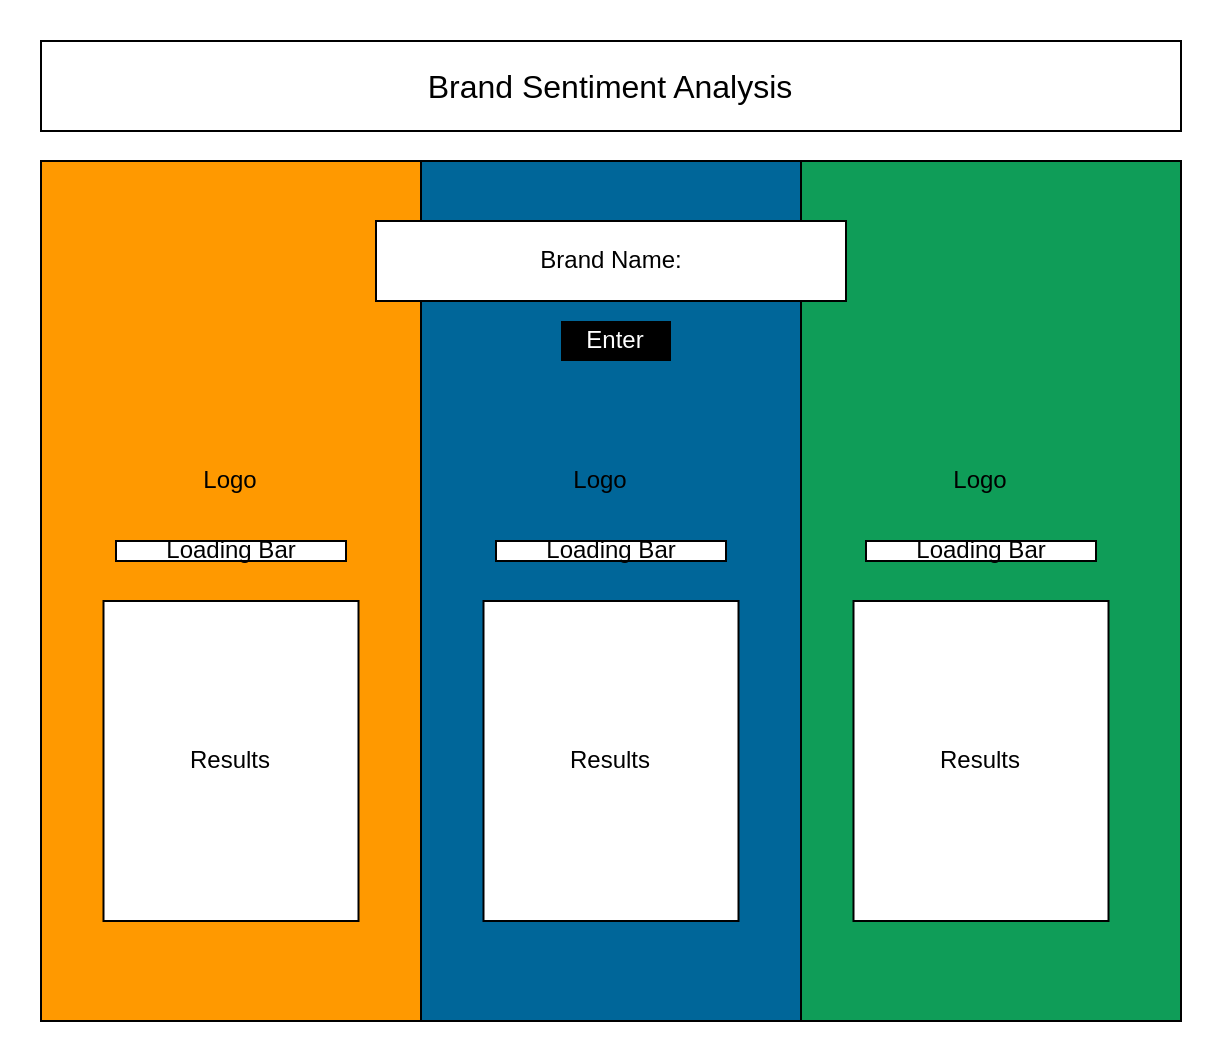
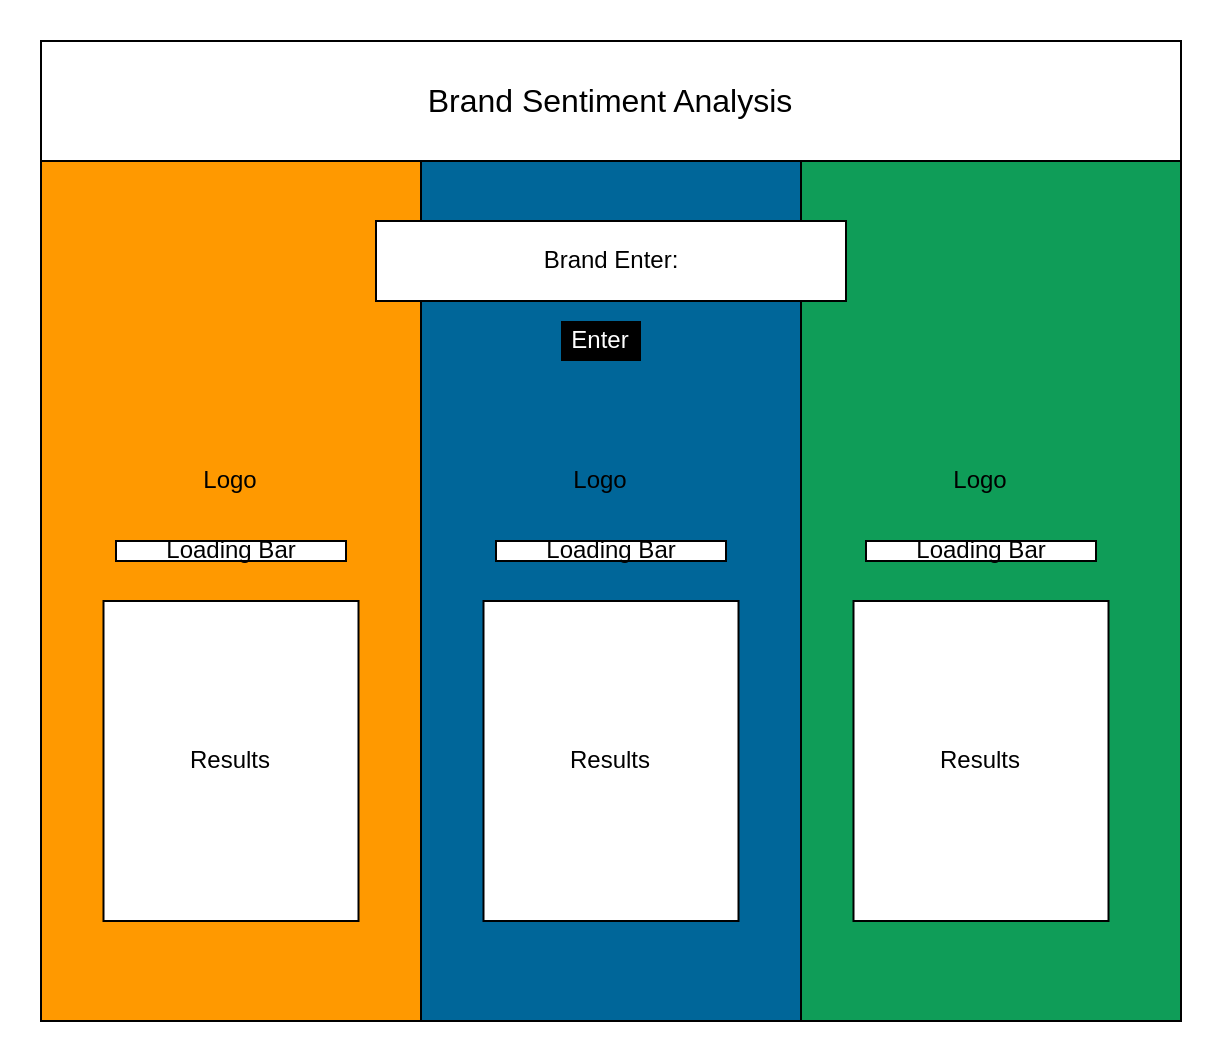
(611, 86) -> (611, 101)
(612, 261) -> (612, 261)
(616, 341) -> (601, 341)
